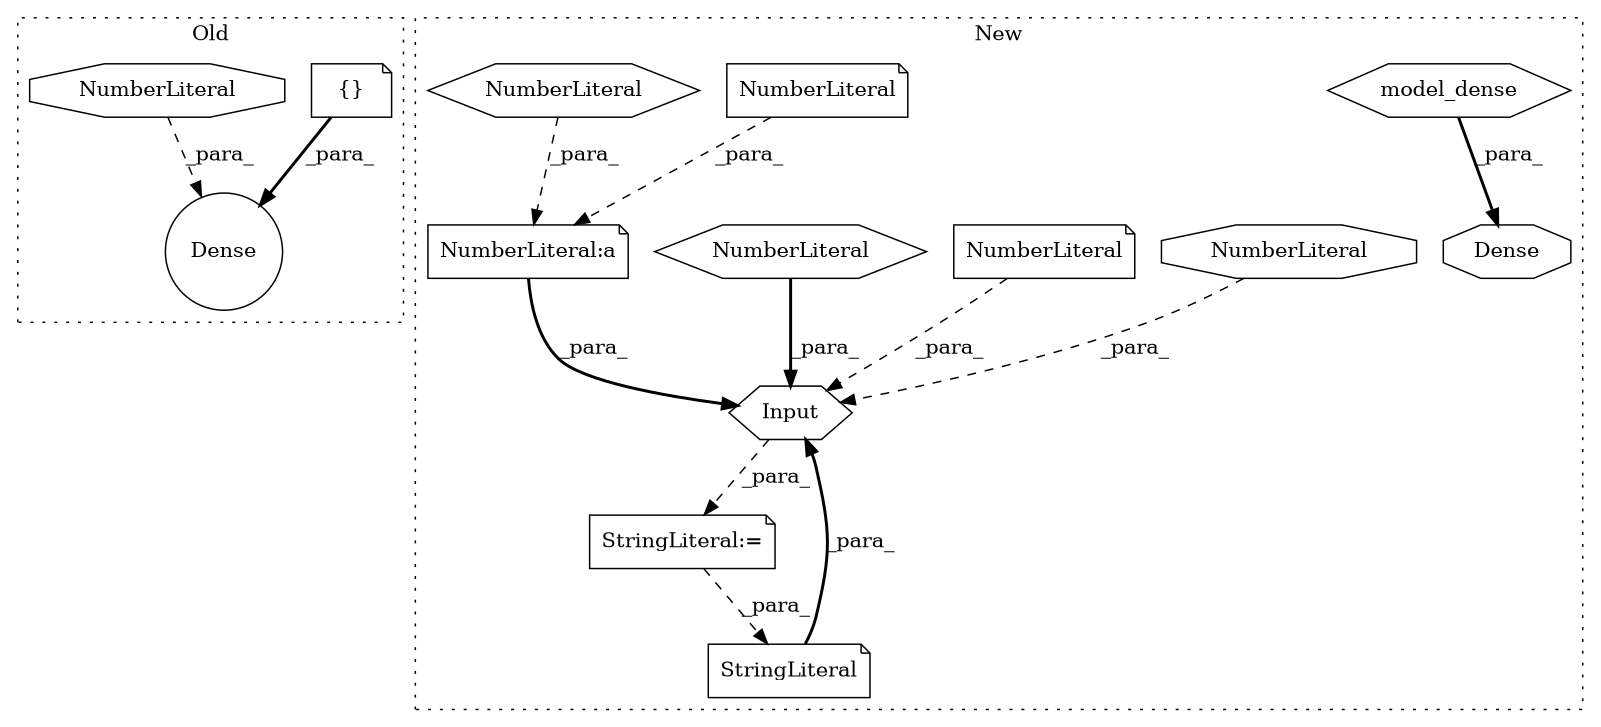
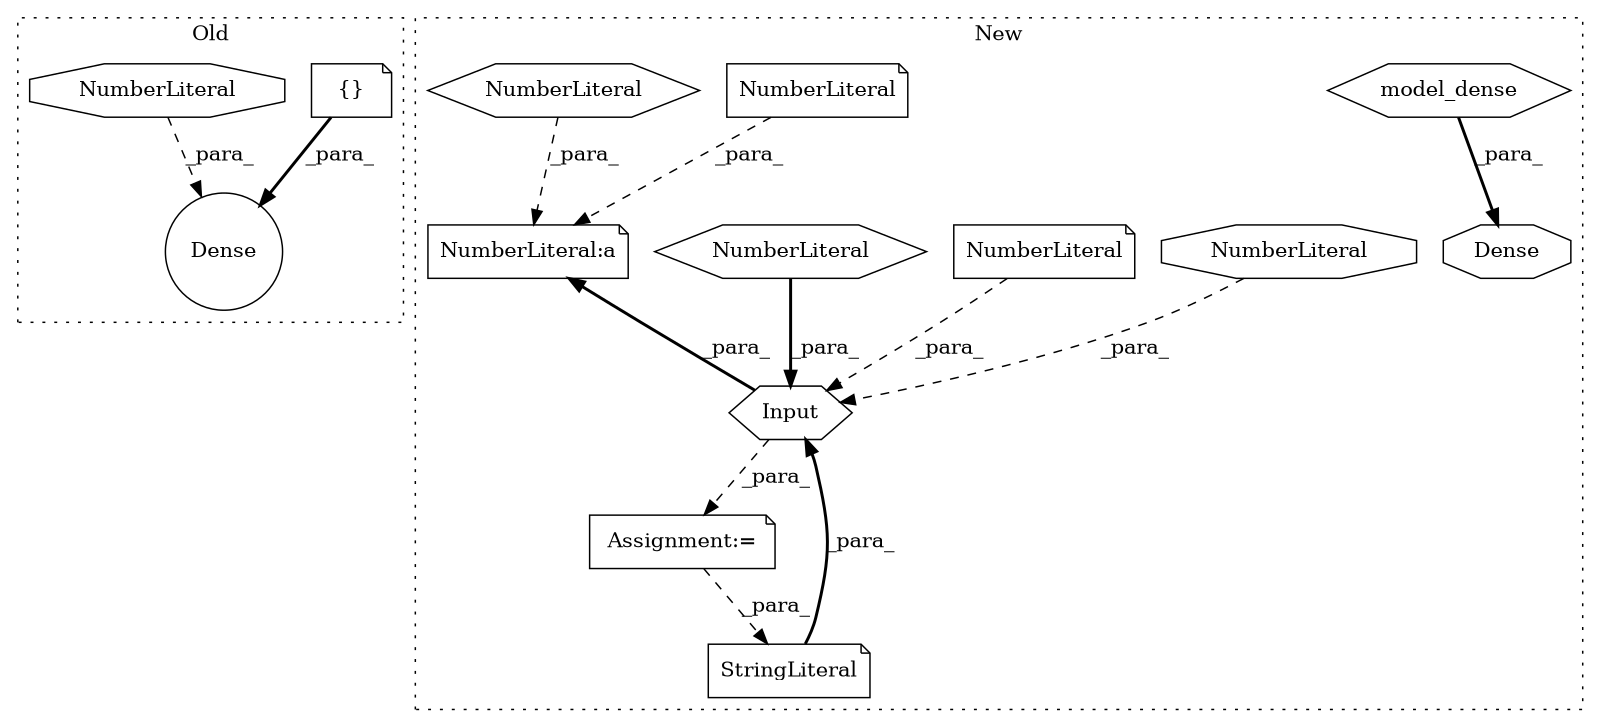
(596, 378) -> (668, 339)
(682, 542) -> (682, 542)
